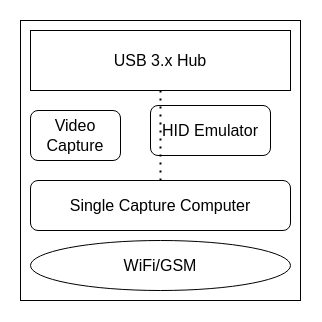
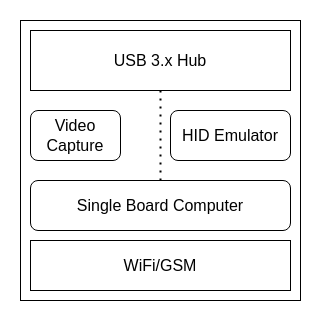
(211, 131) -> (231, 136)
(161, 206) -> (161, 206)
(161, 266) -> (161, 266)
